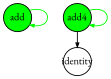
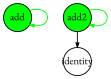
(77, 18) -> (77, 18)
